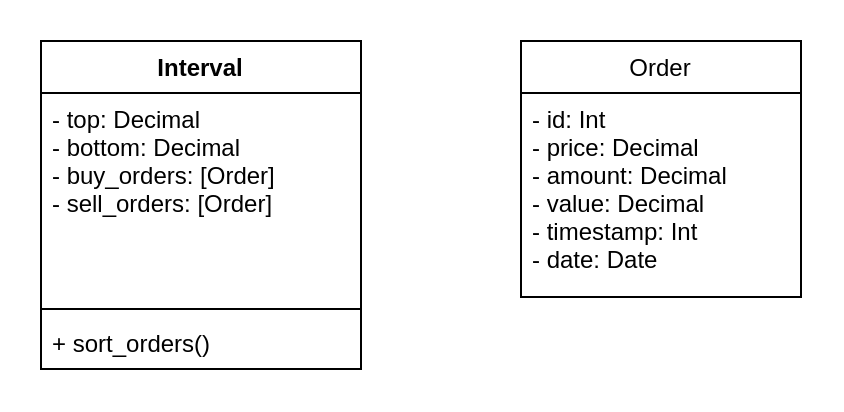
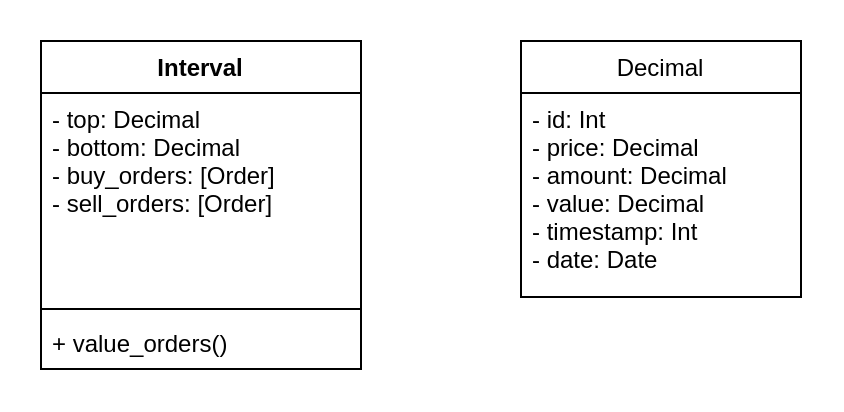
(660, 68) -> (660, 68)
(150, 344) -> (153, 344)
